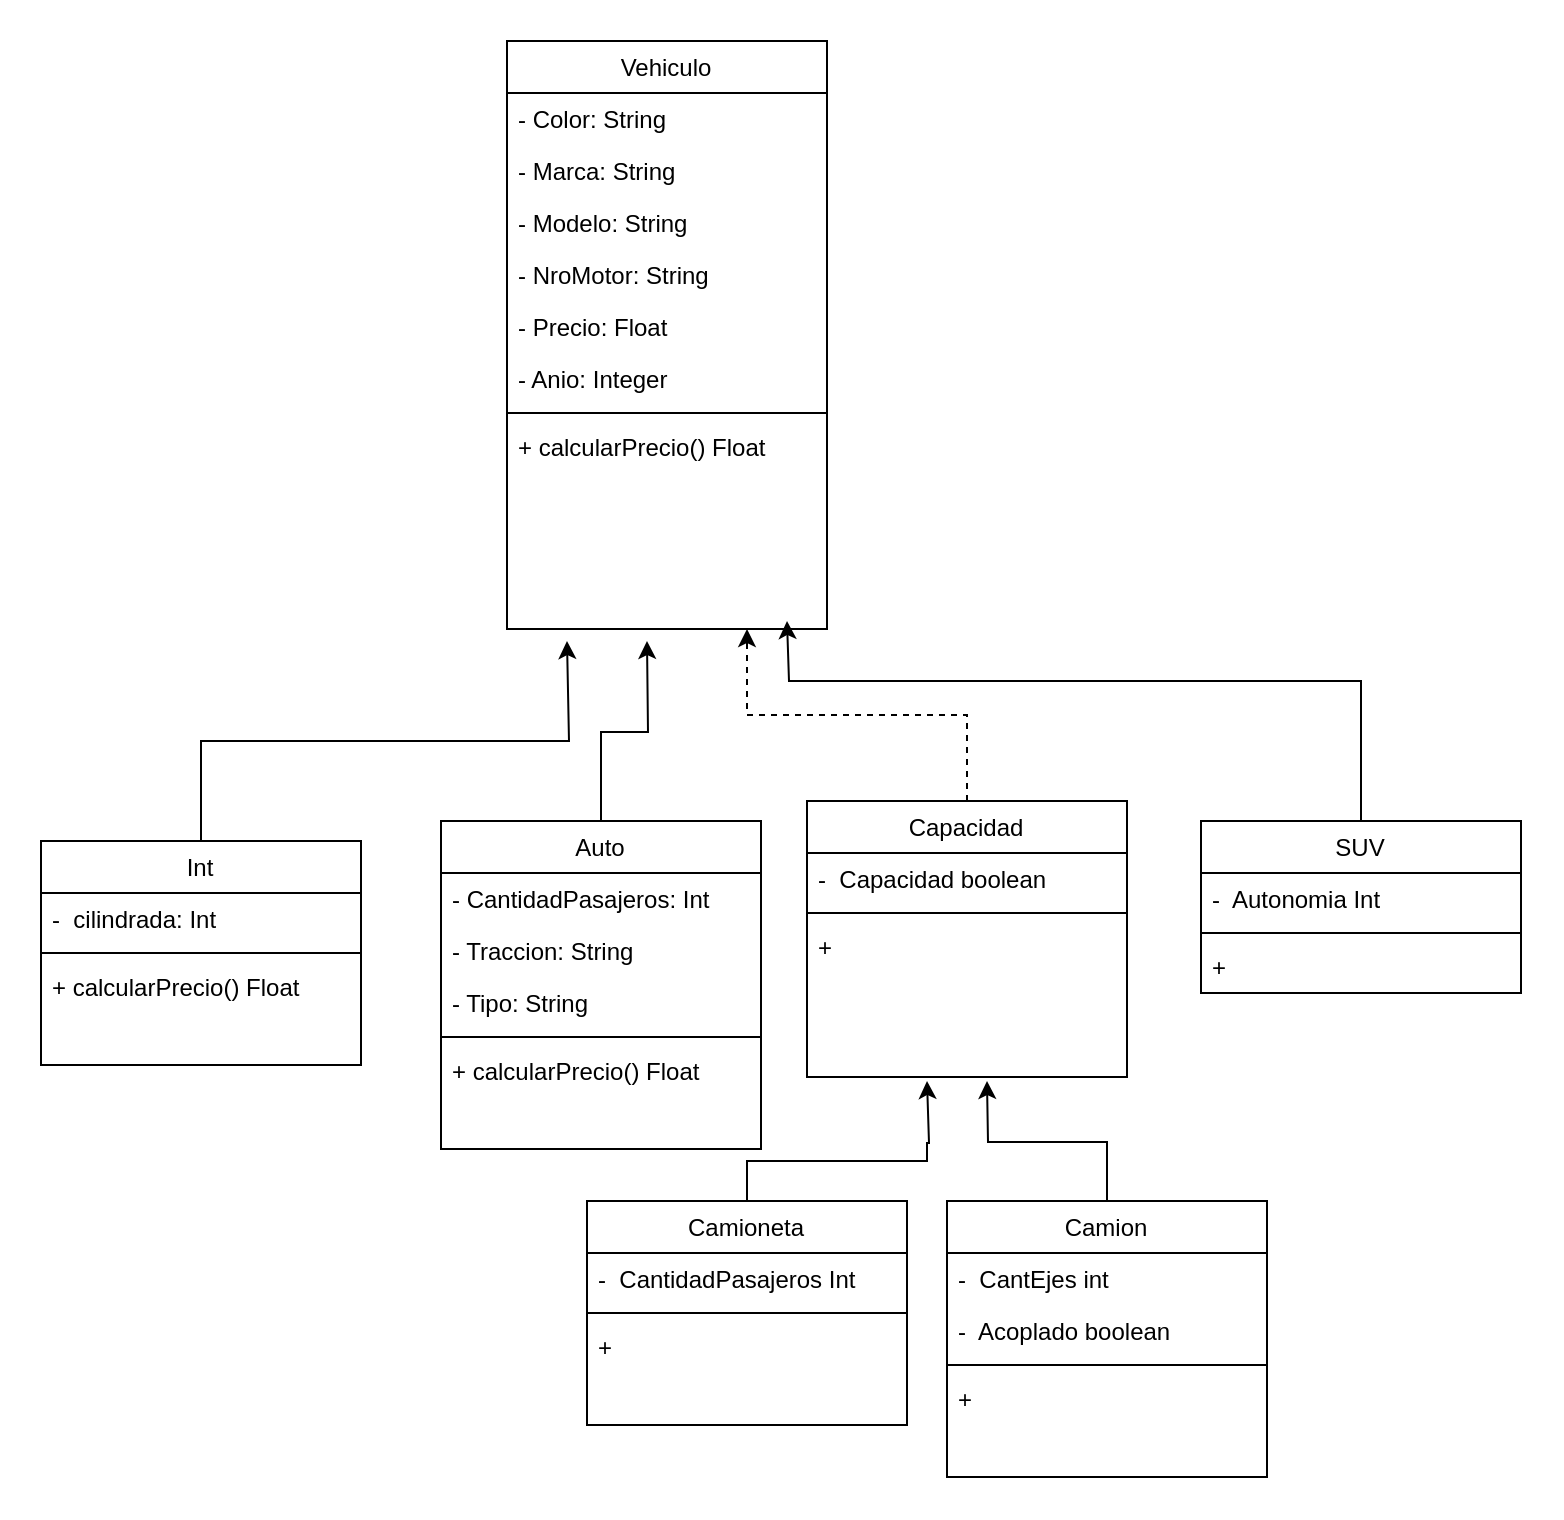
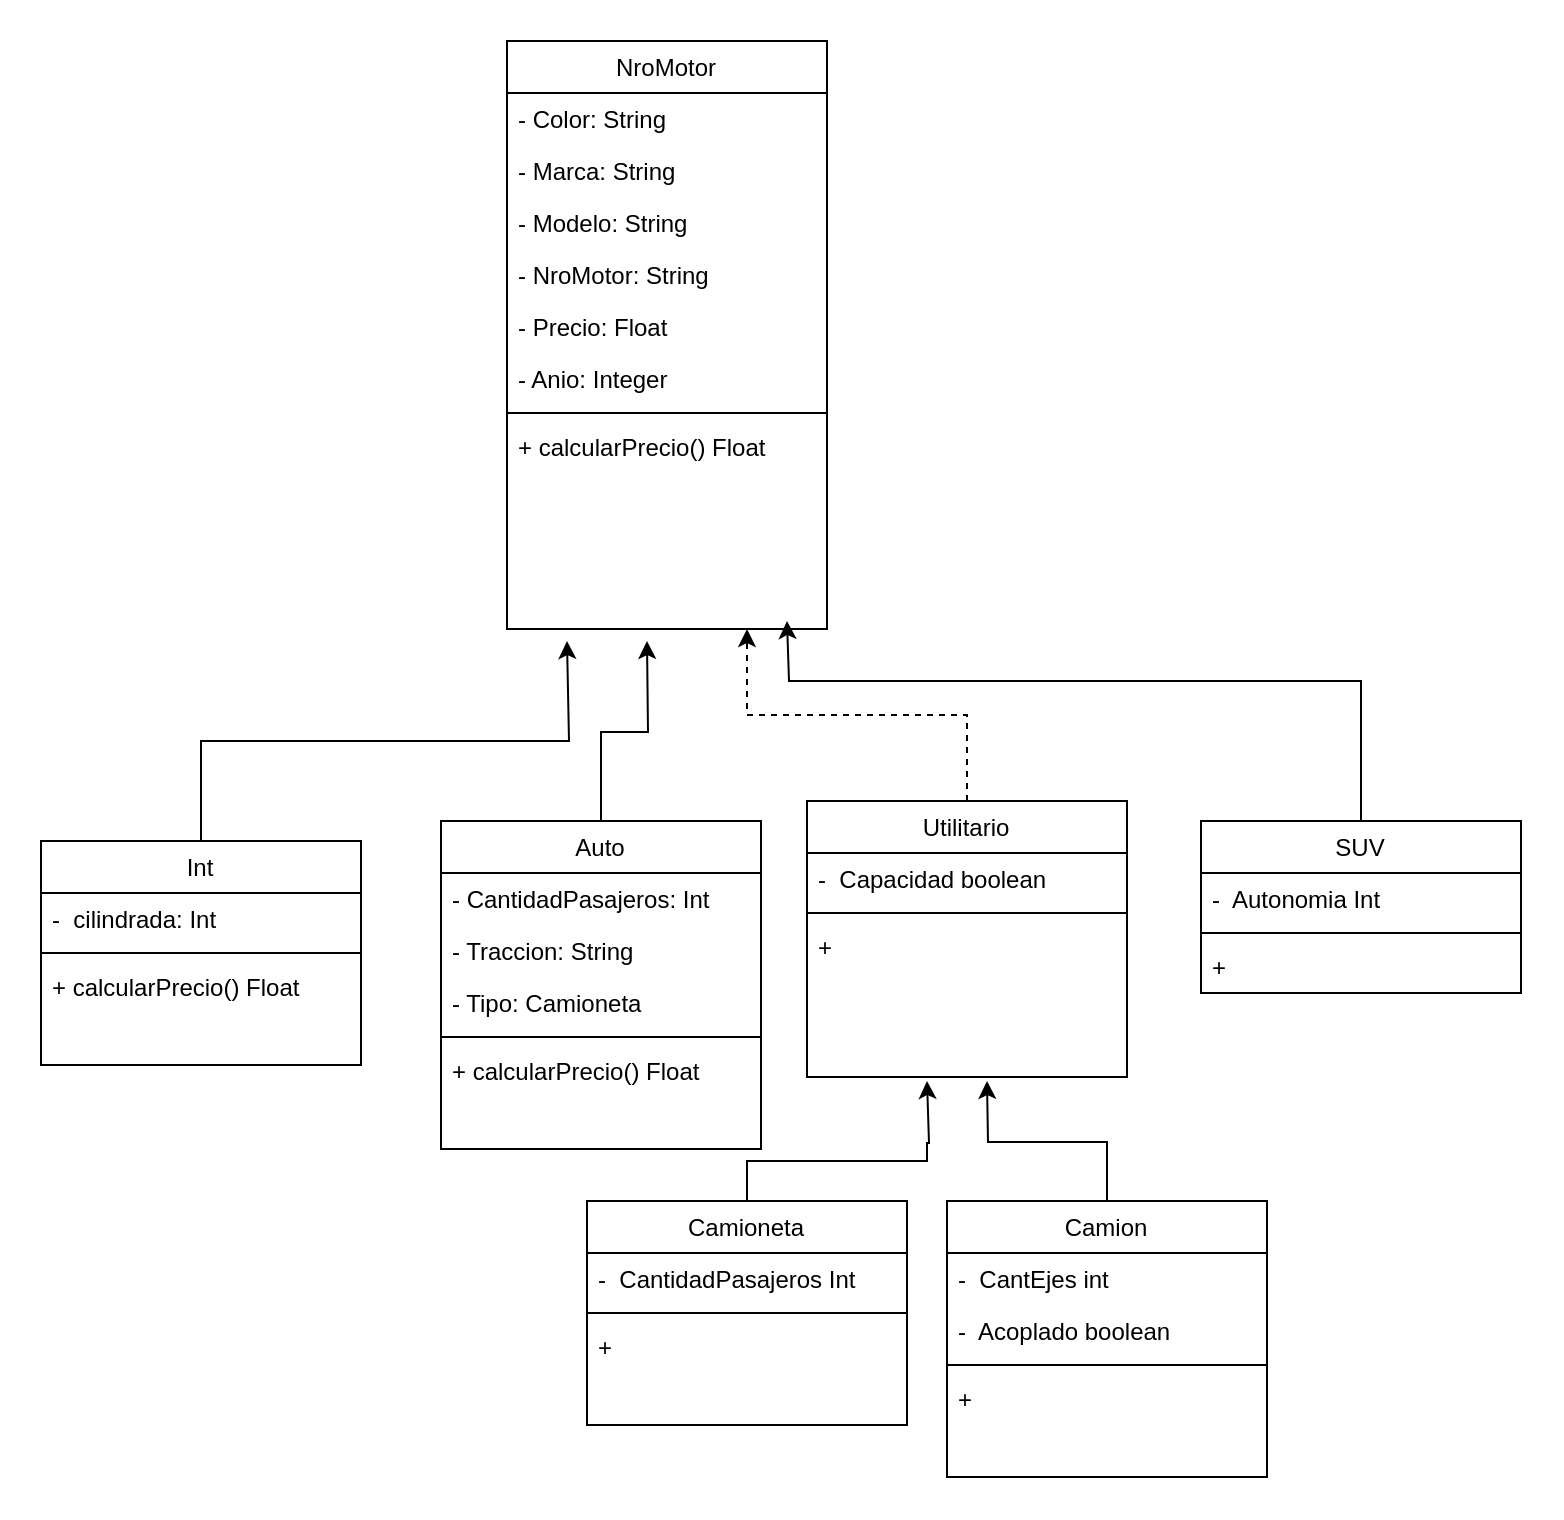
(666, 68) -> (666, 68)
(966, 828) -> (966, 828)
(530, 1004) -> (551, 1004)
